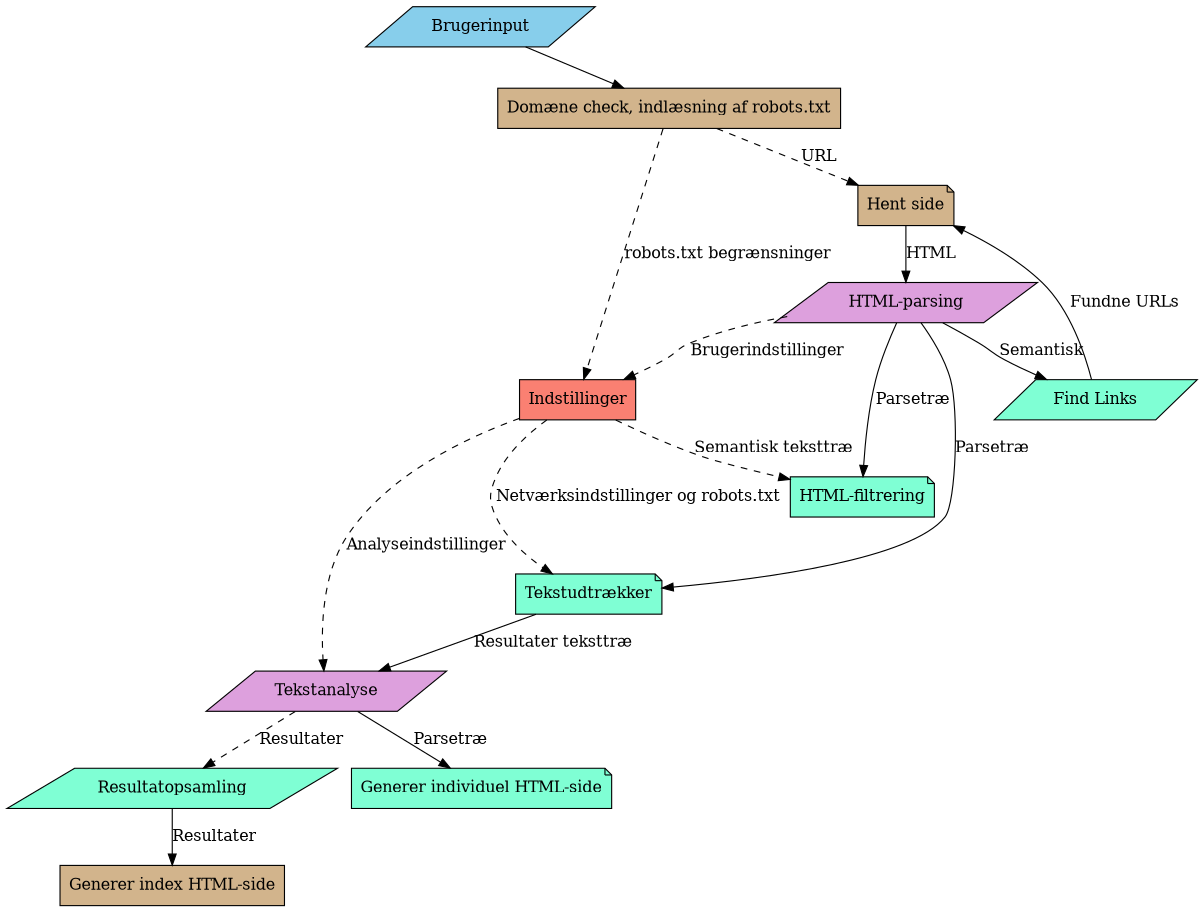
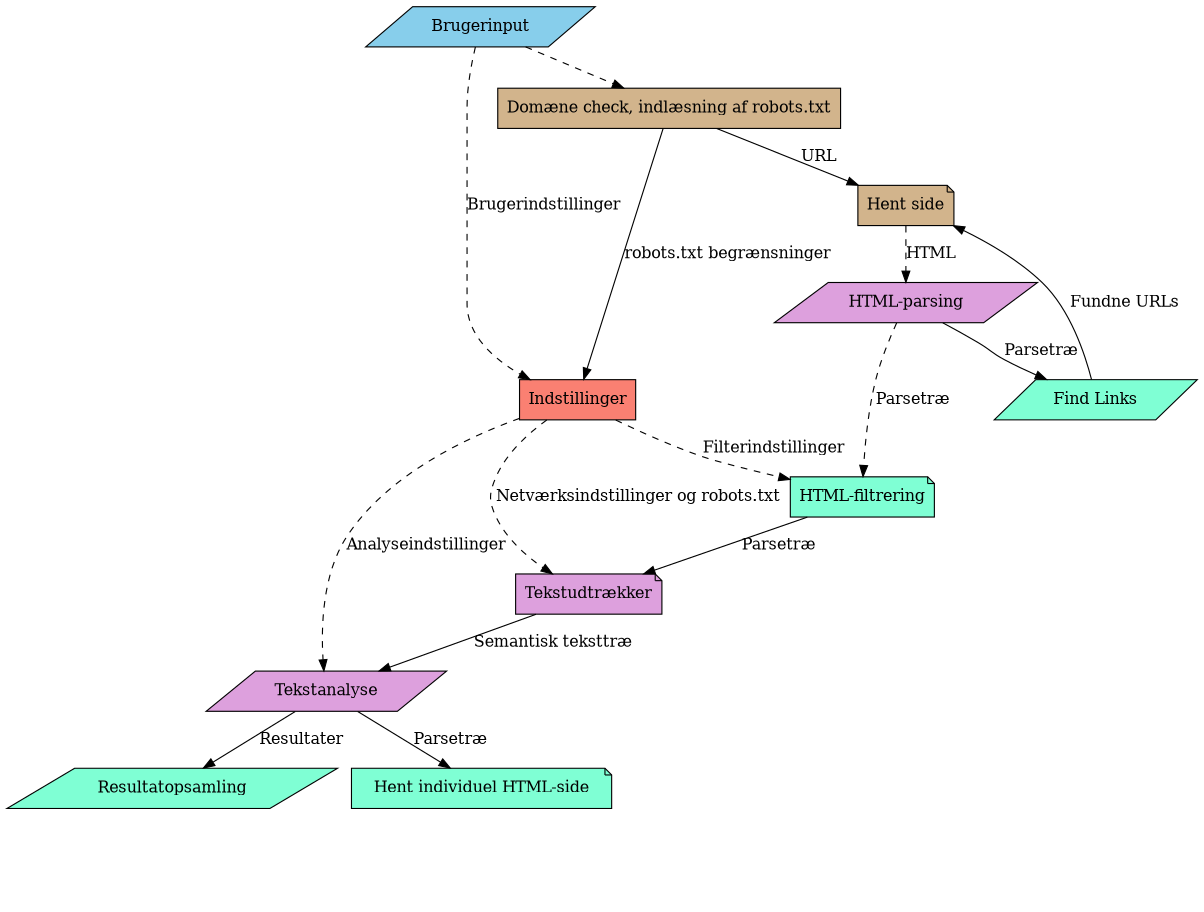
(569, 65) -> (569, 65)
(782, 155) -> (782, 155)
(906, 248) -> (906, 248)
(625, 249) -> (625, 249)
(707, 337) -> (467, 221)
(1042, 351) -> (1042, 351)
(873, 392) -> (873, 392)
(774, 448) -> (774, 448)
(912, 540) -> (731, 544)
(589, 594) -> (589, 594)
(553, 643) -> (553, 643)
(254, 737) -> (254, 737)
(482, 788) -> (482, 788)
(172, 886) -> none
